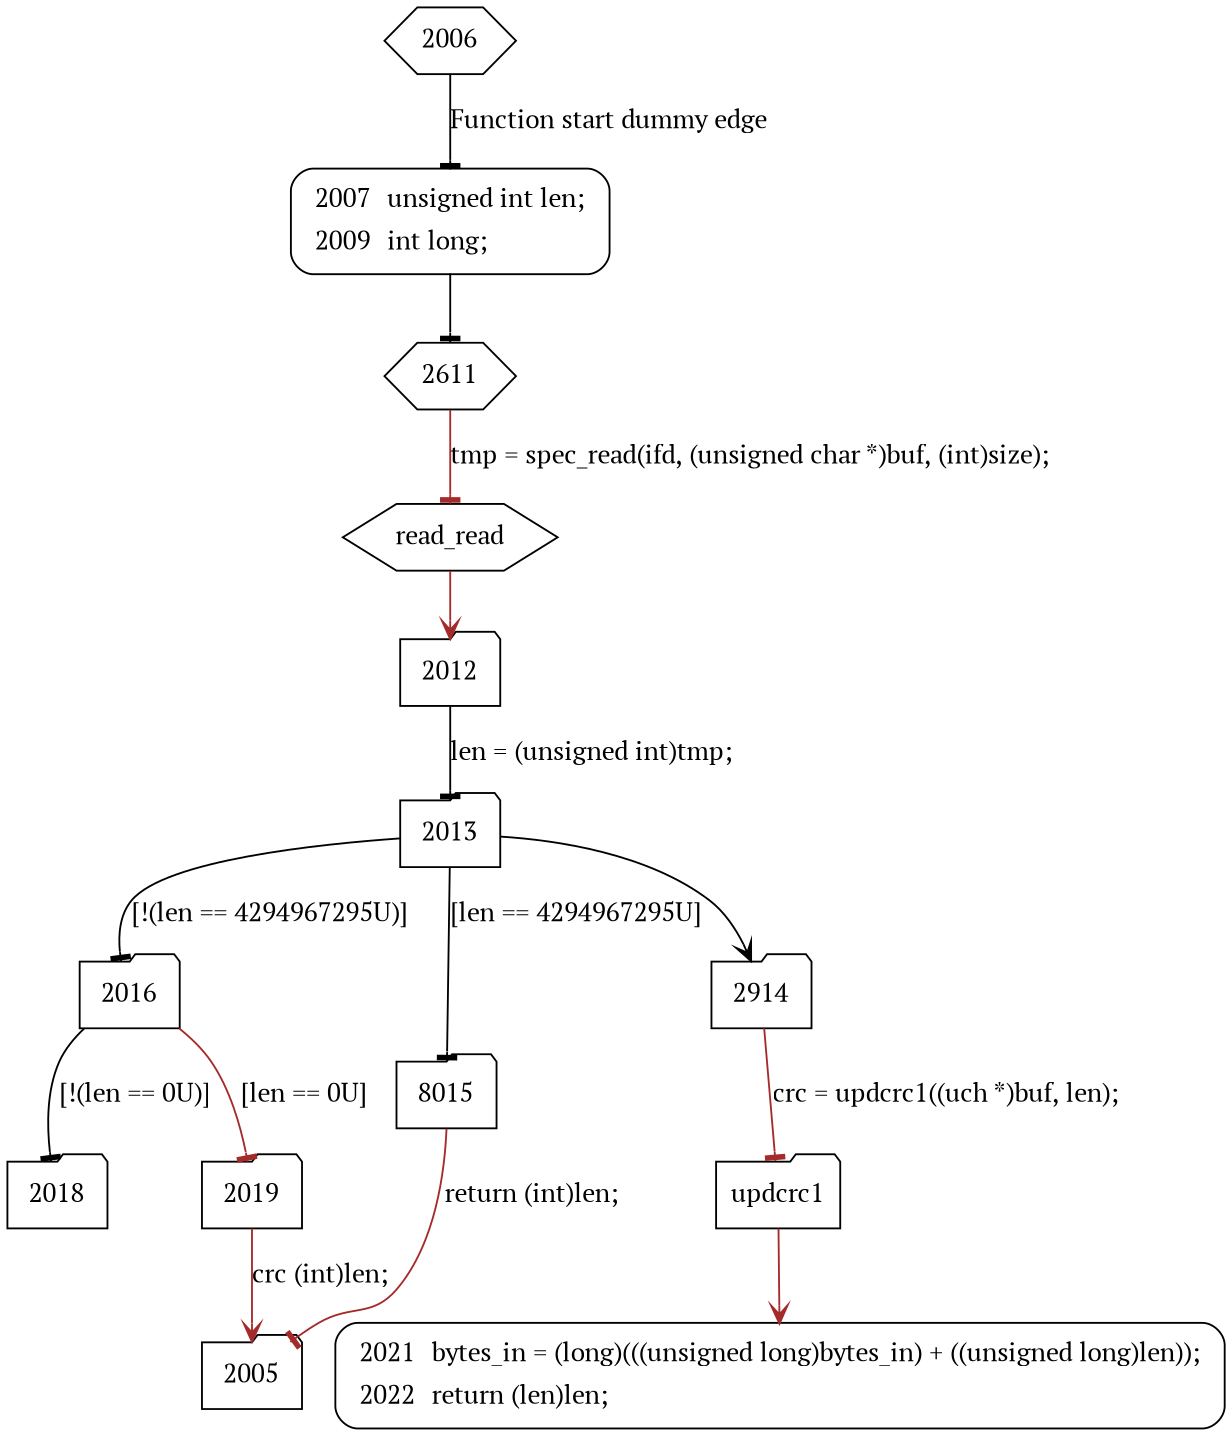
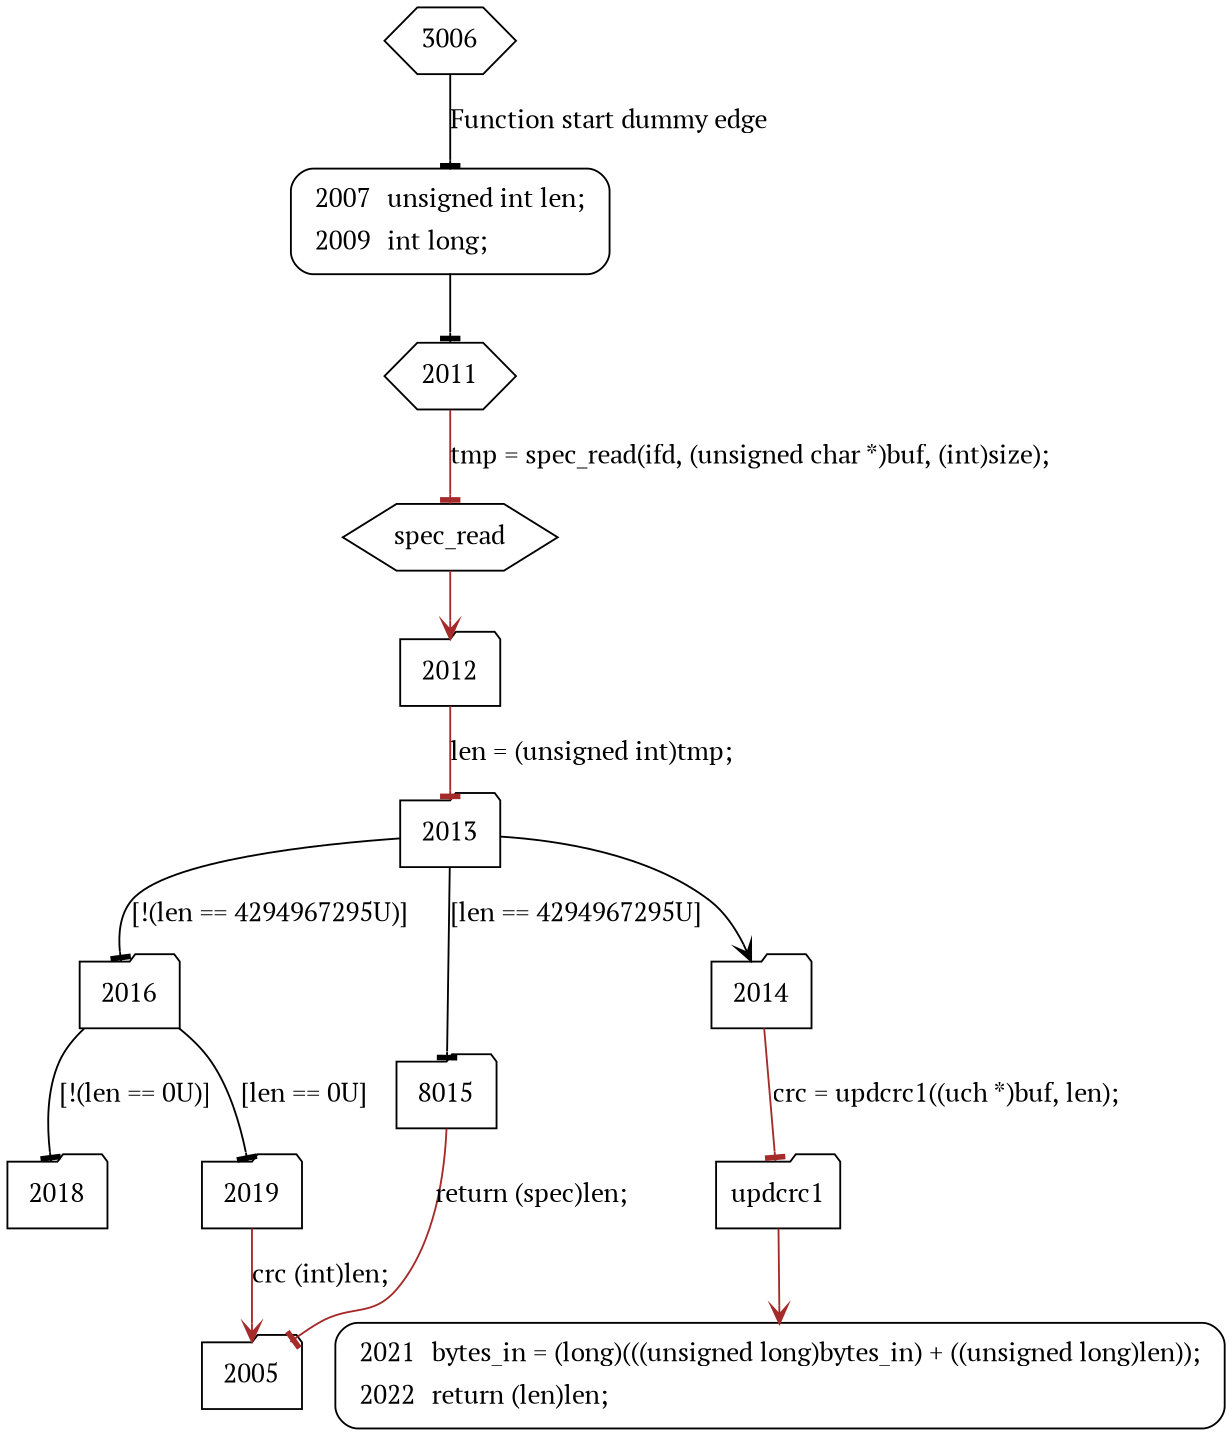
(450, 41) -> (450, 41)
(450, 376) -> (450, 376)
(450, 537) -> (450, 537)
(450, 749) -> (450, 749)
(761, 995) -> (761, 995)
(224, 1084) -> (224, 1084)
(532, 1195) -> (532, 1195)
